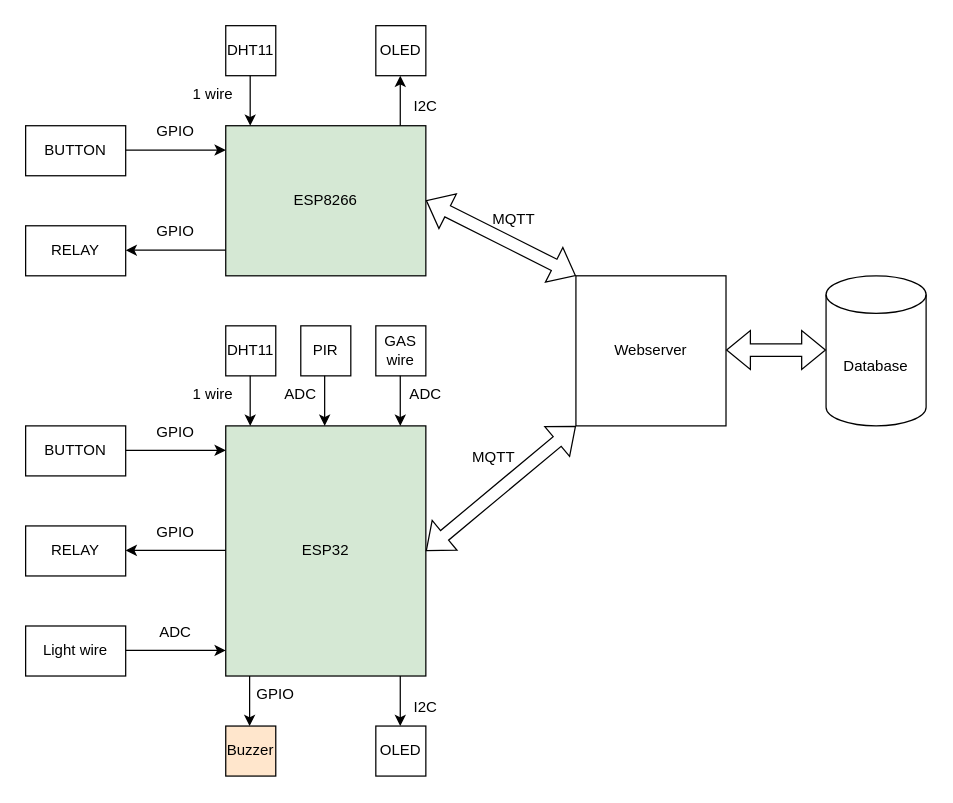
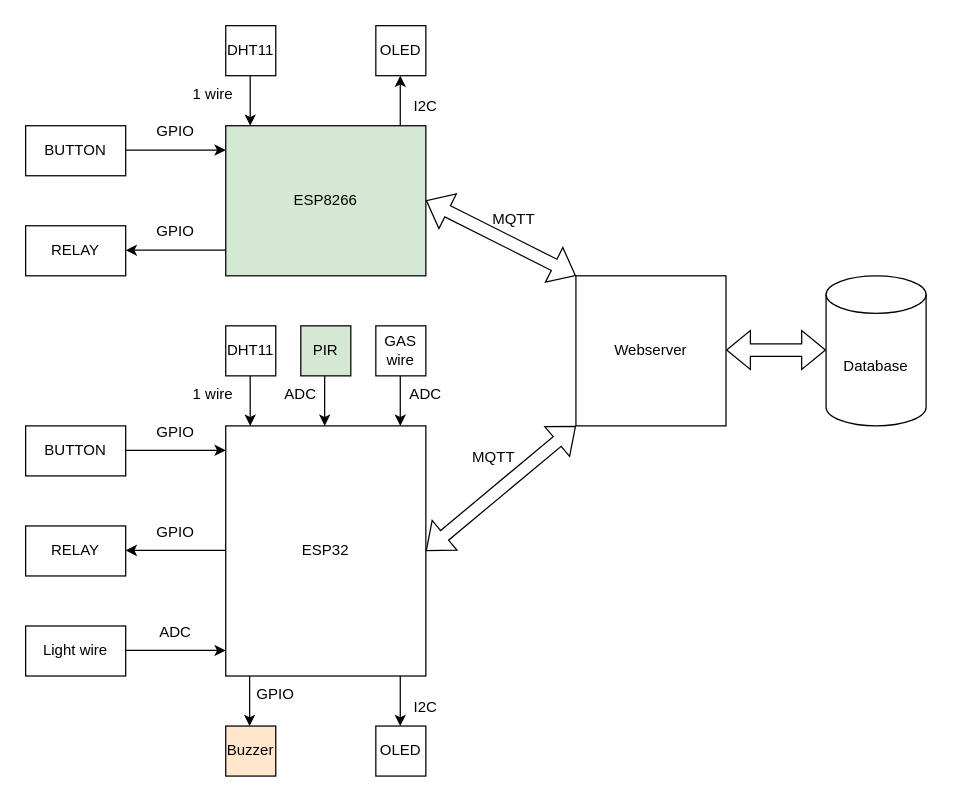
(326, 351) -> (326, 351)
(326, 551) -> (326, 551)
